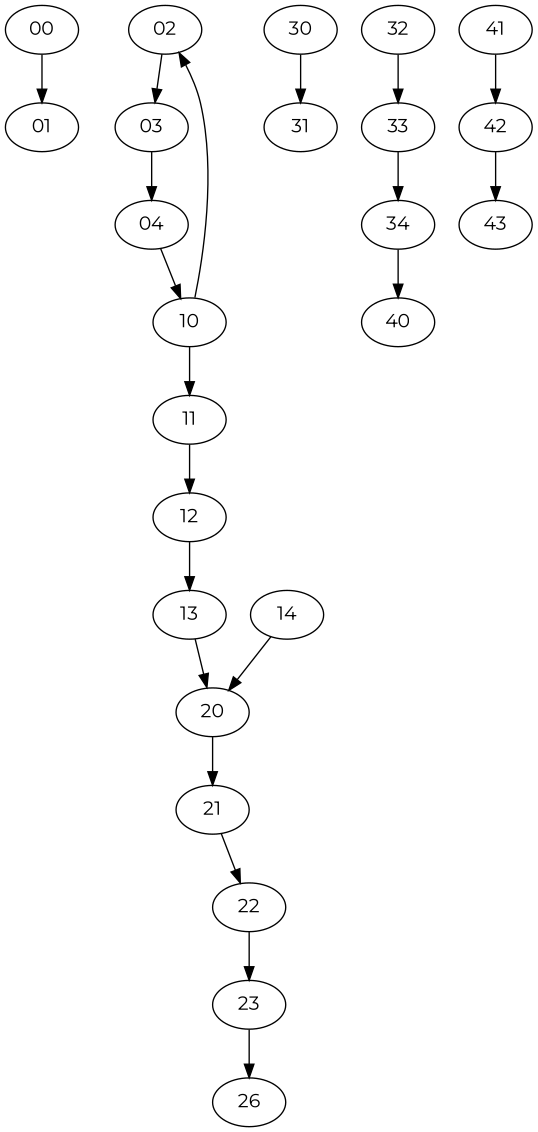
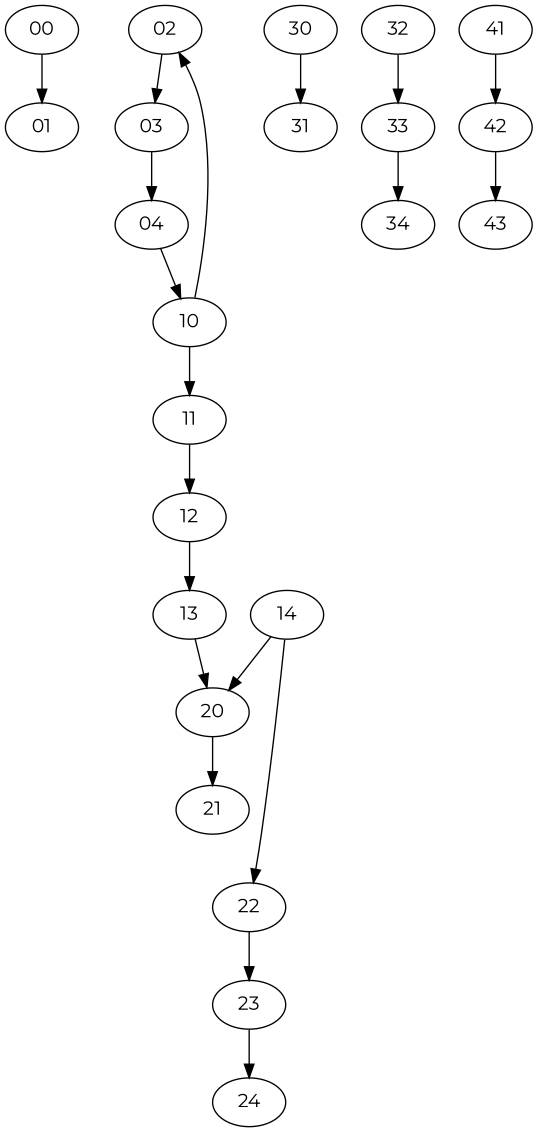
(398, 322) -> none
(228, 852) -> (272, 755)
(249, 1102) -> (249, 1102)
